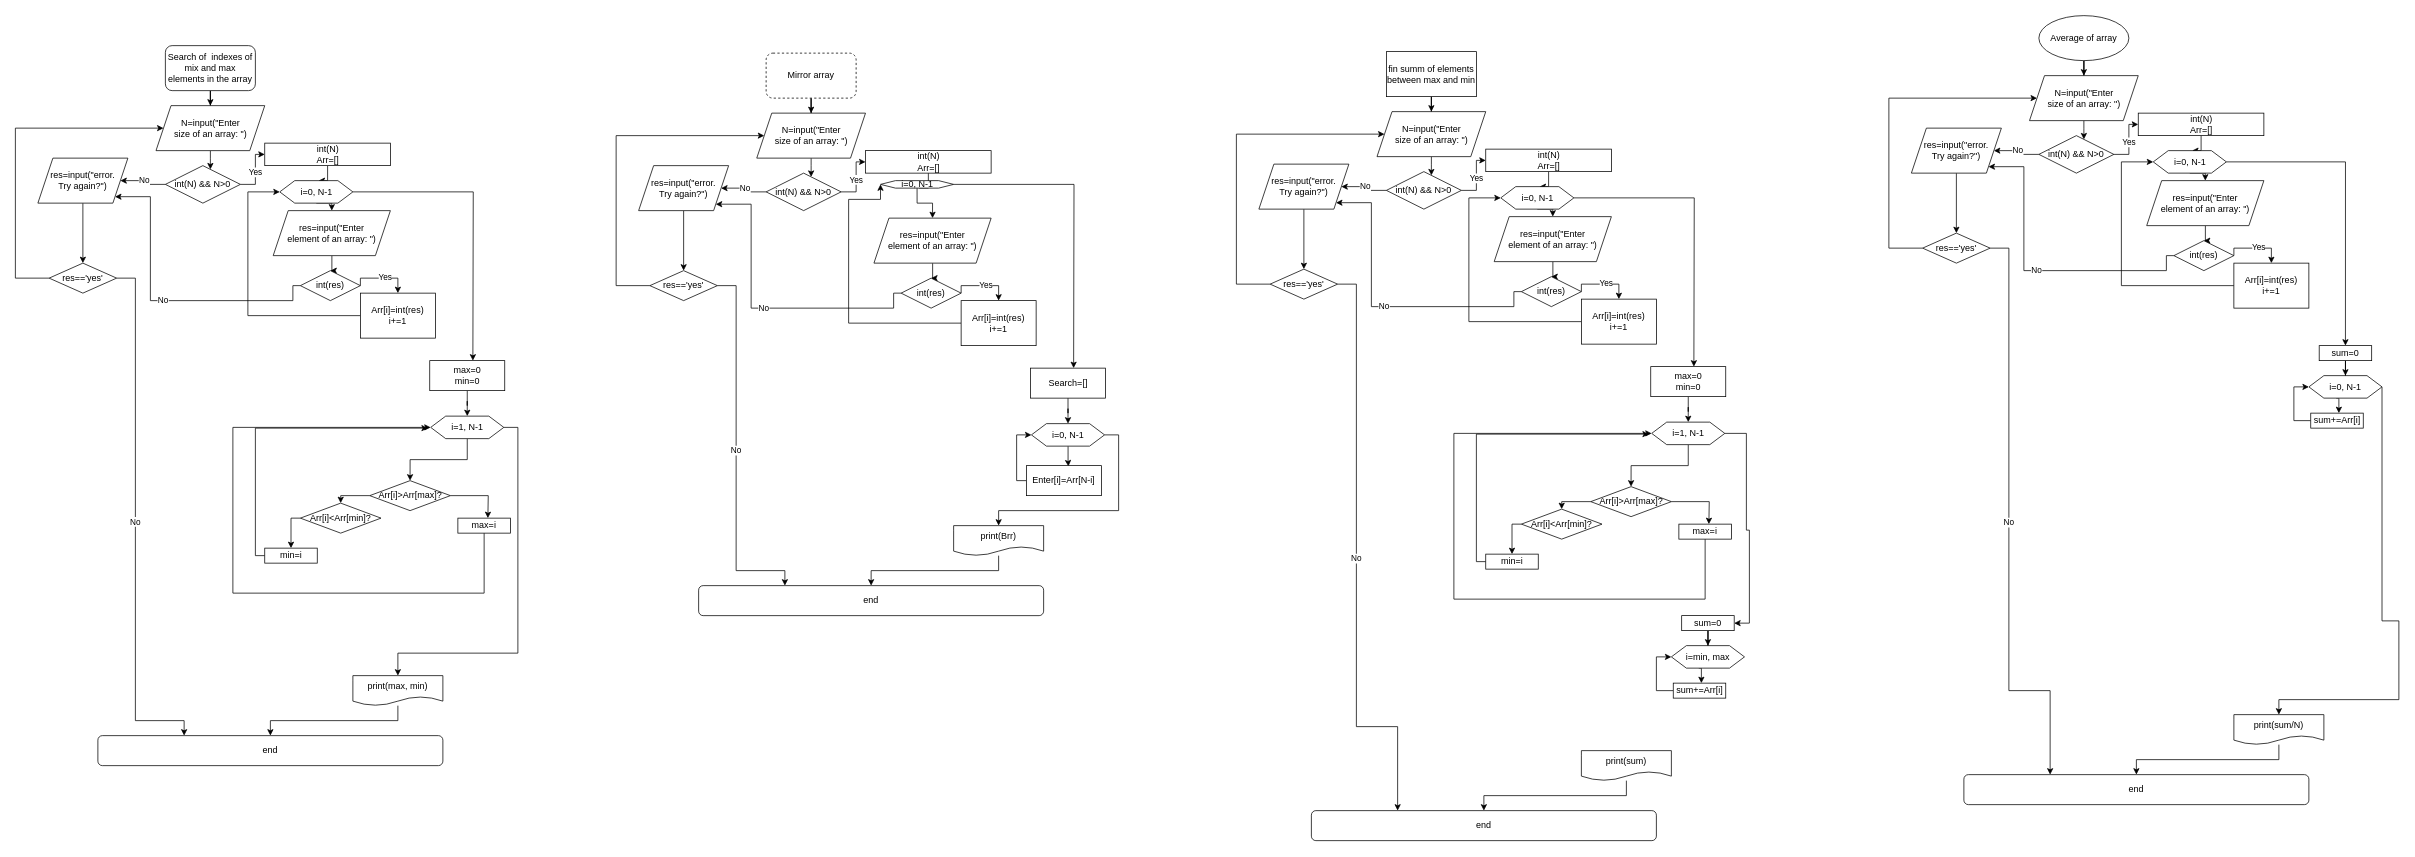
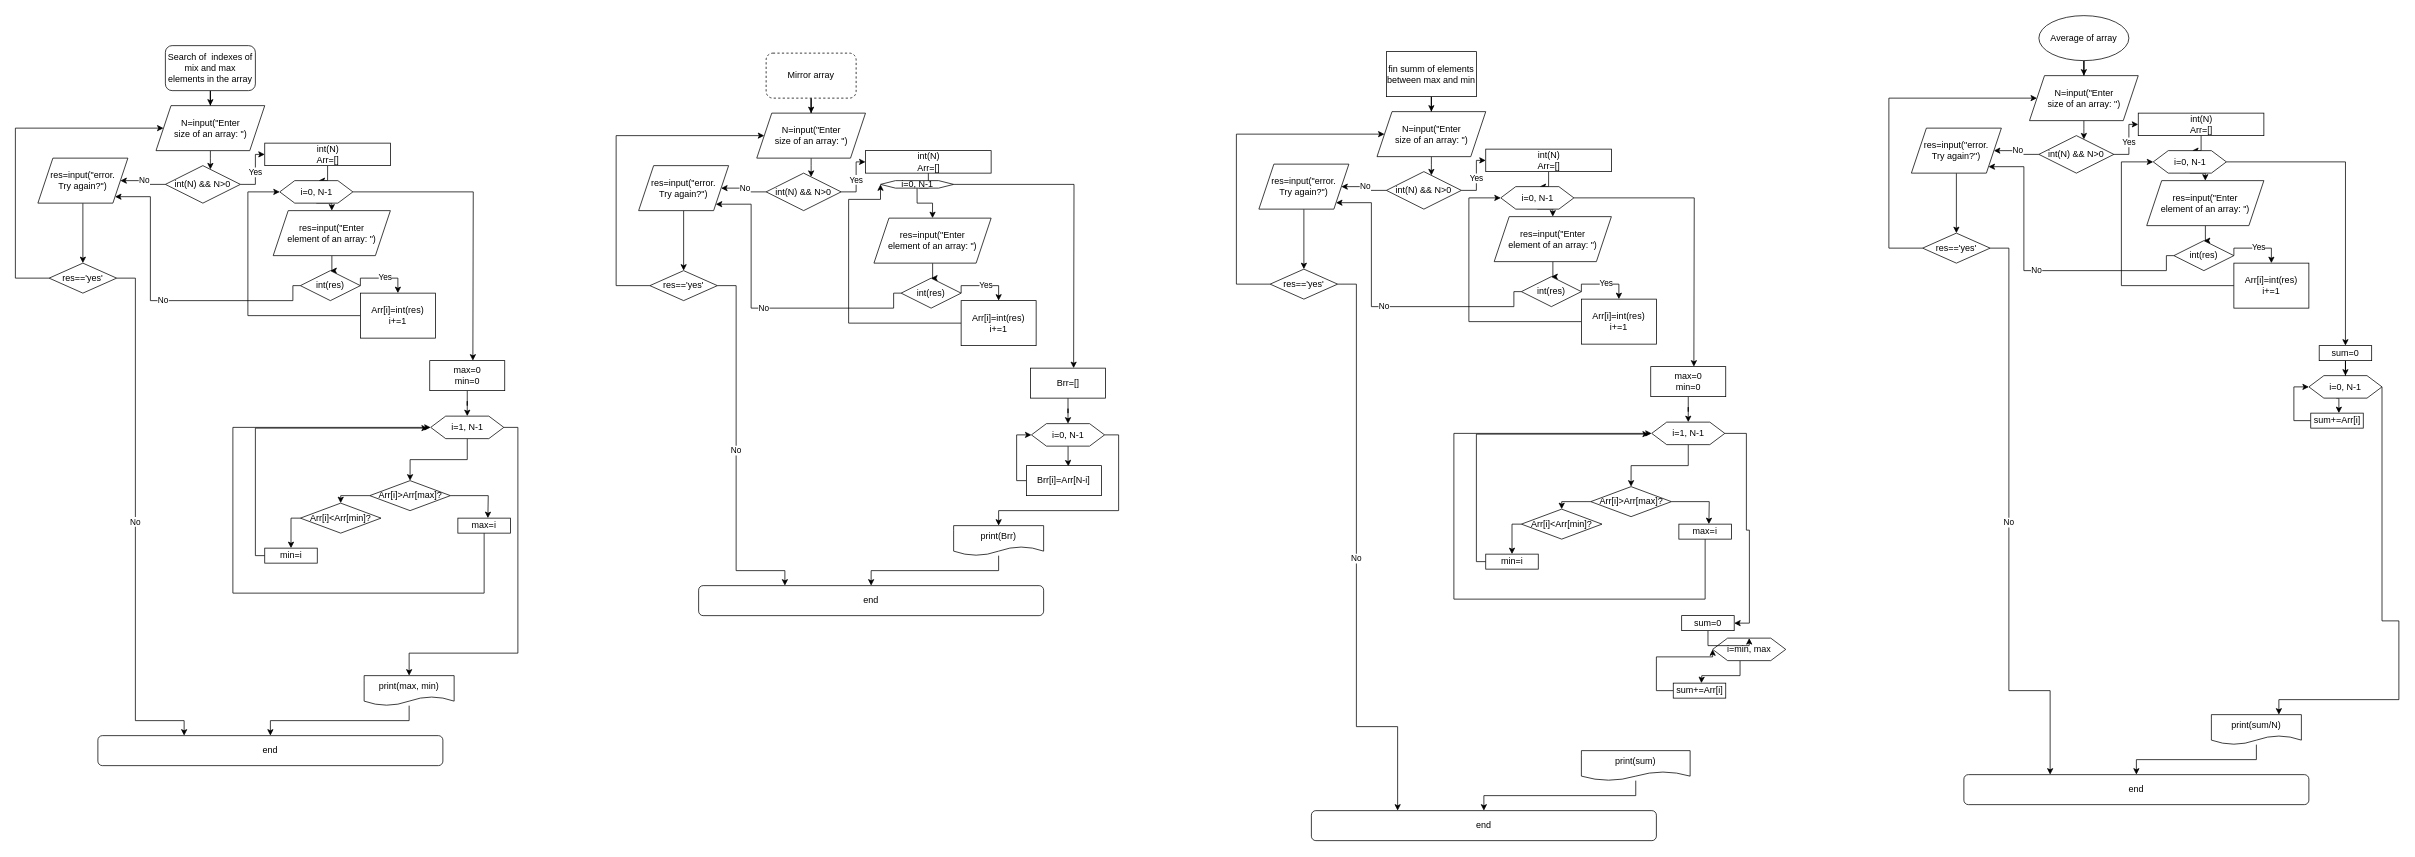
(1068, 383) -> (1068, 383)
(1064, 480) -> (1064, 480)
(1708, 657) -> (1749, 649)
(398, 690) -> (409, 690)
(2279, 729) -> (2256, 729)
(1626, 765) -> (1636, 765)
